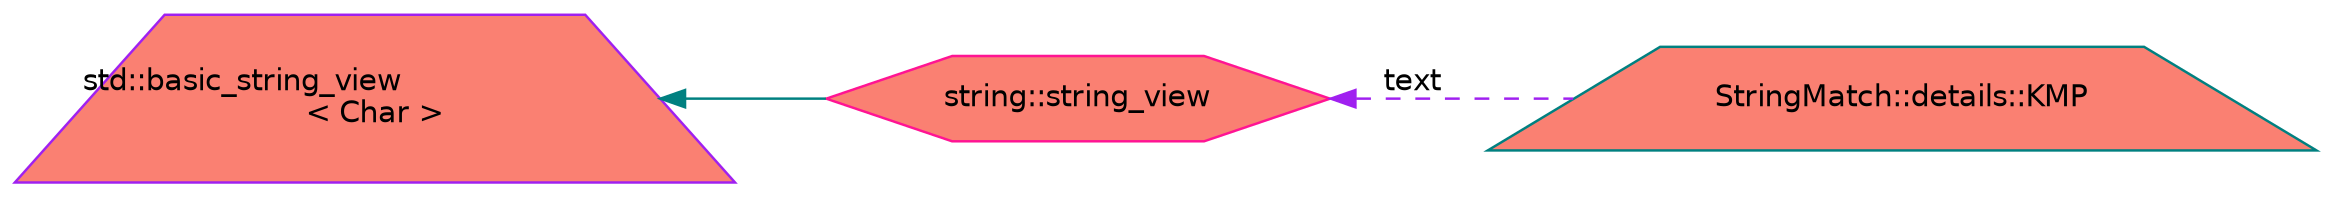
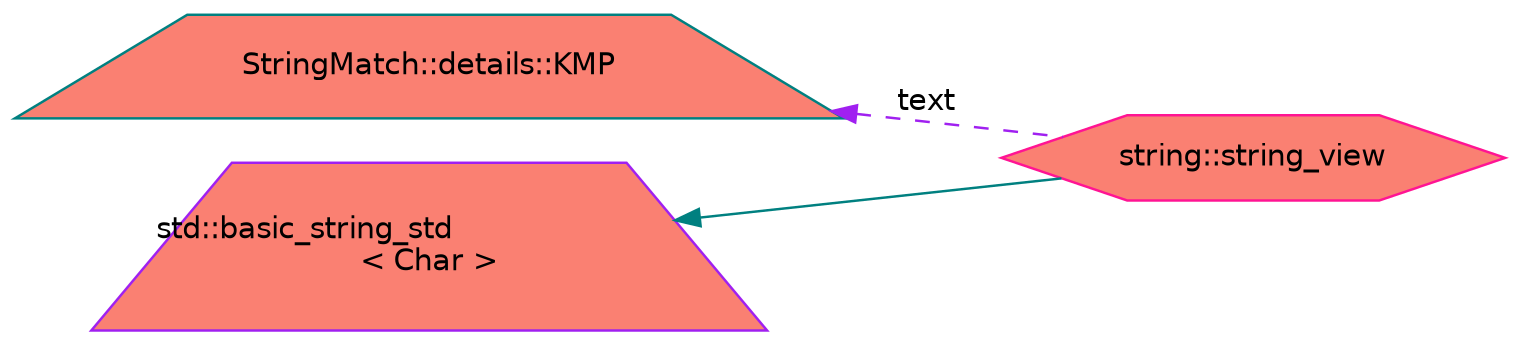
(375, 99) -> (429, 247)
(1465, 99) -> (960, 125)
